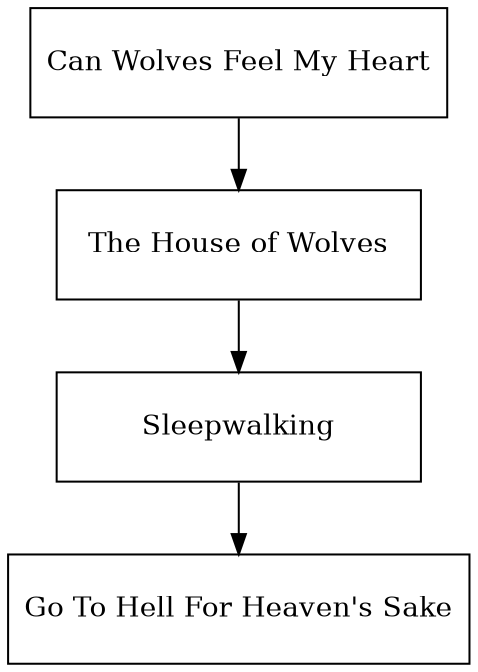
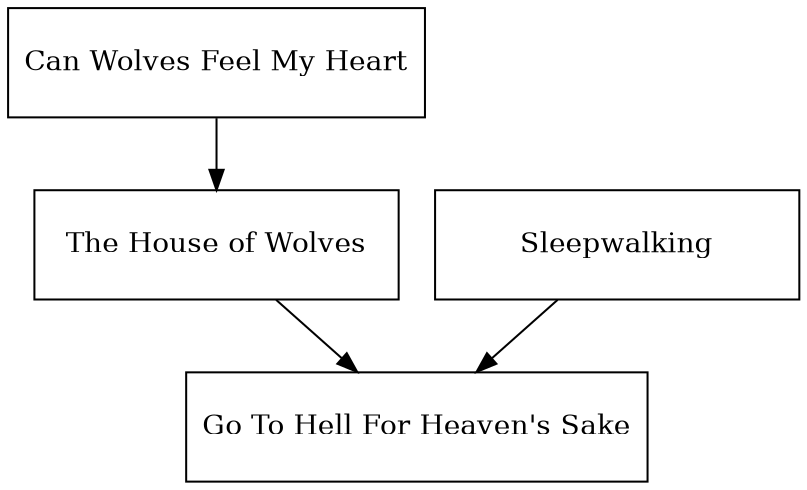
(239, 326) -> (309, 329)
